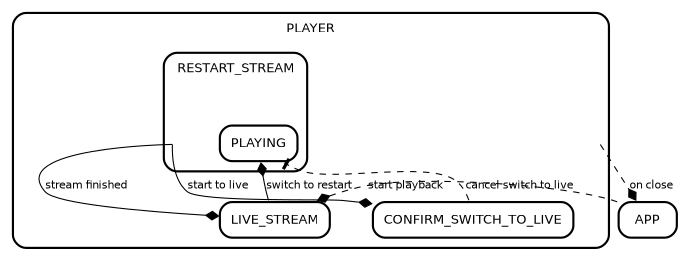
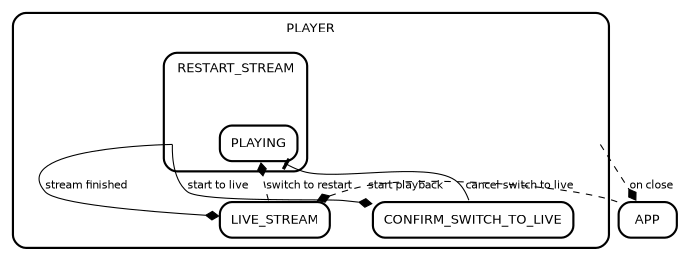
(384, 172) -> (384, 172)
(265, 188) -> (265, 188)
